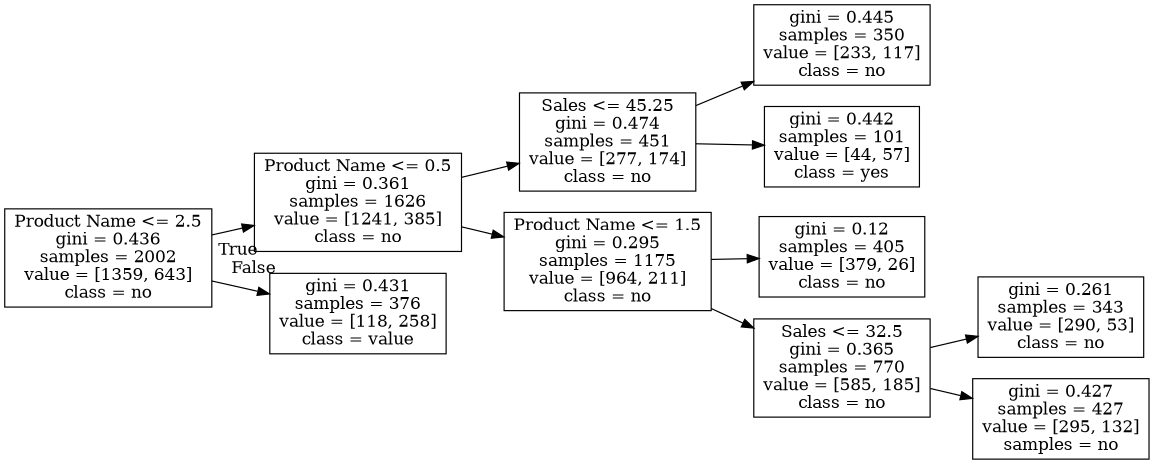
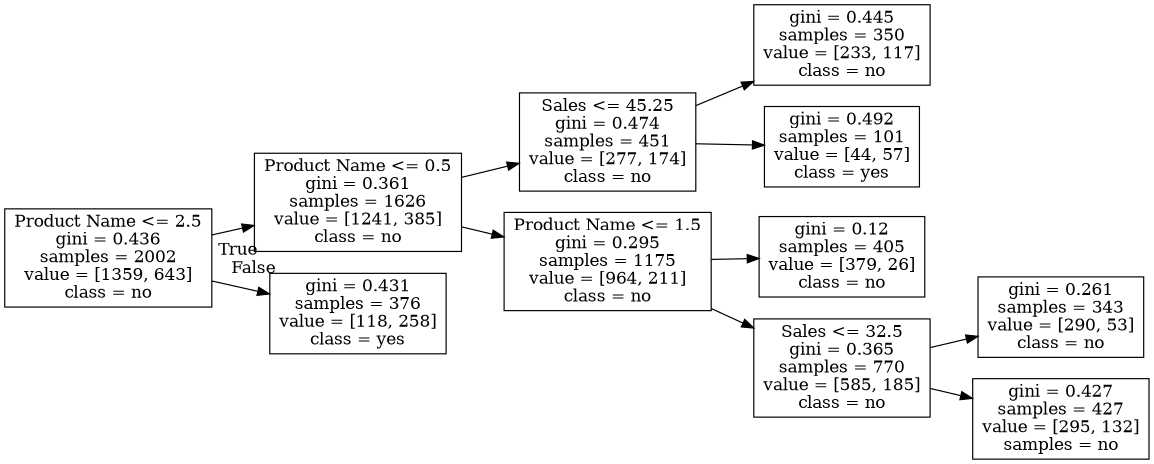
(842, 147) -> (842, 147)
(358, 314) -> (358, 314)
